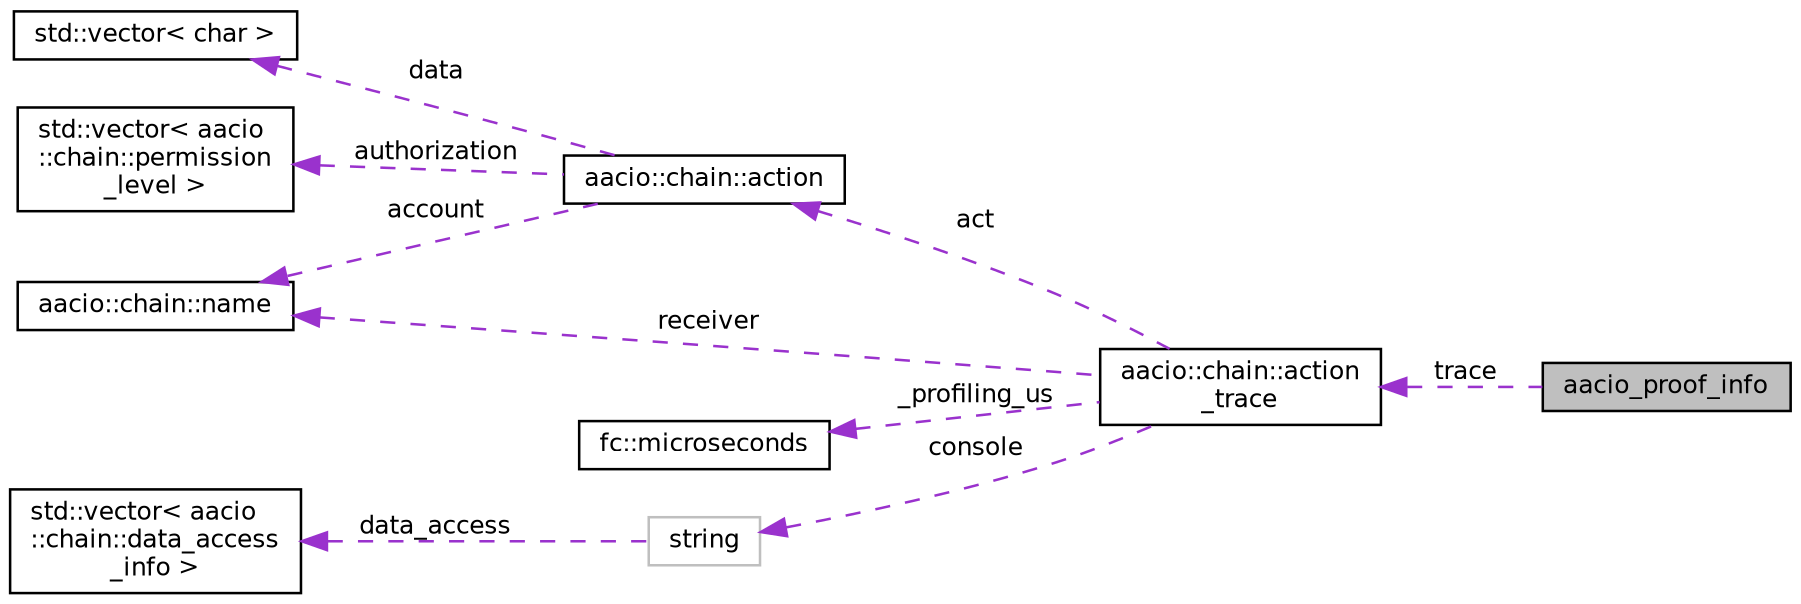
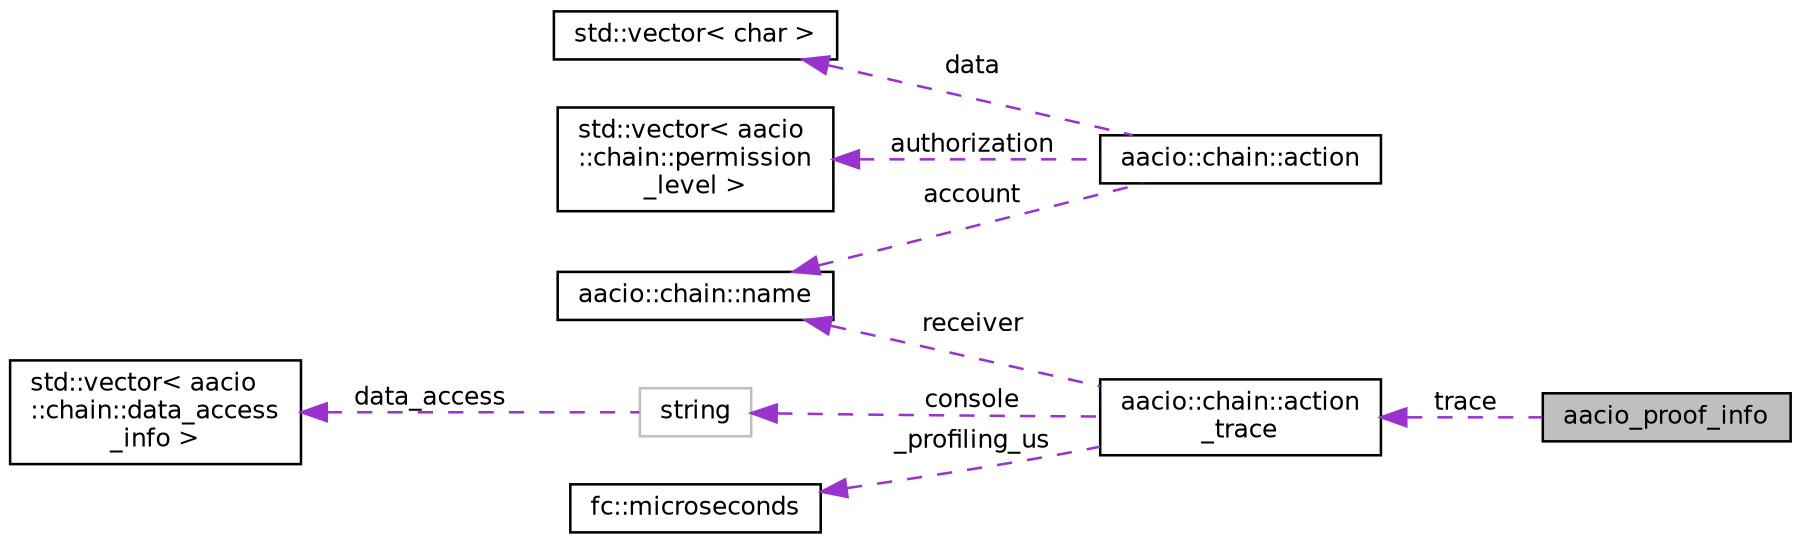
(997, 271) -> none
